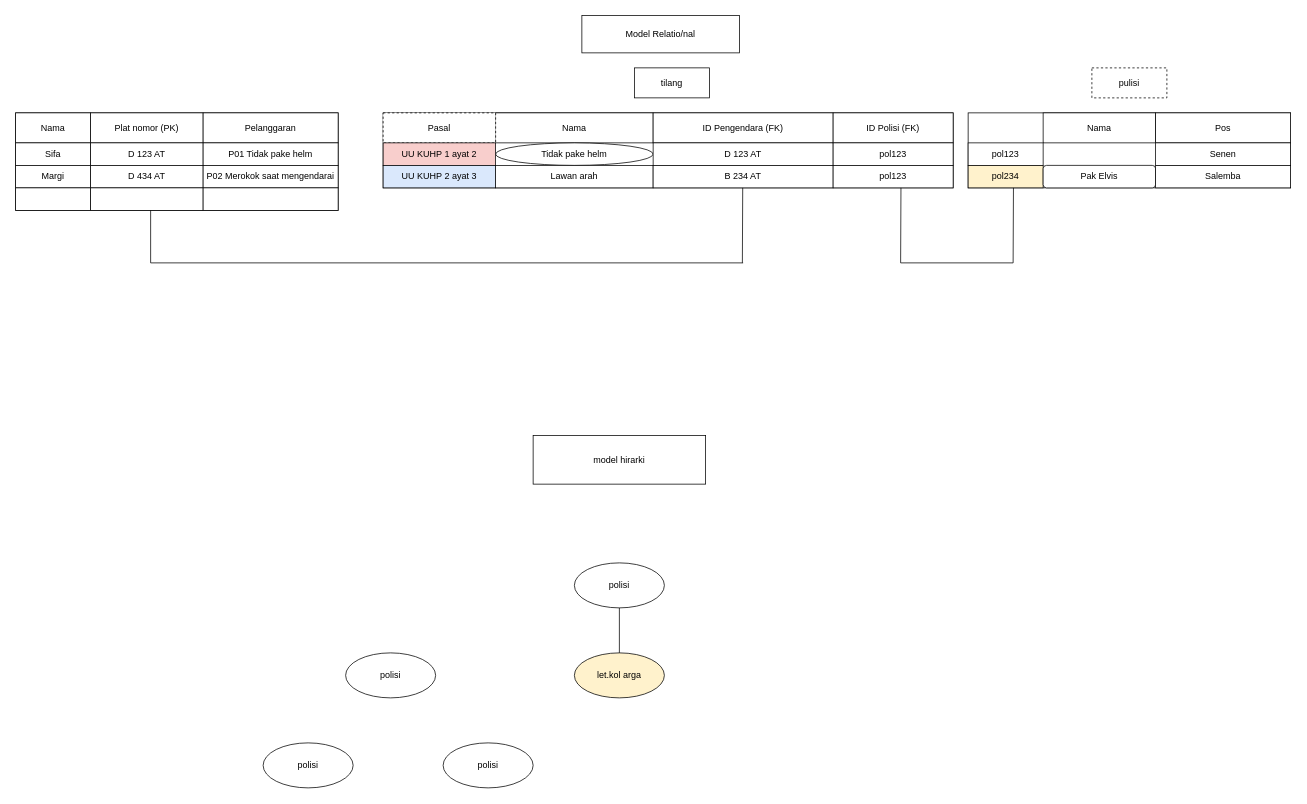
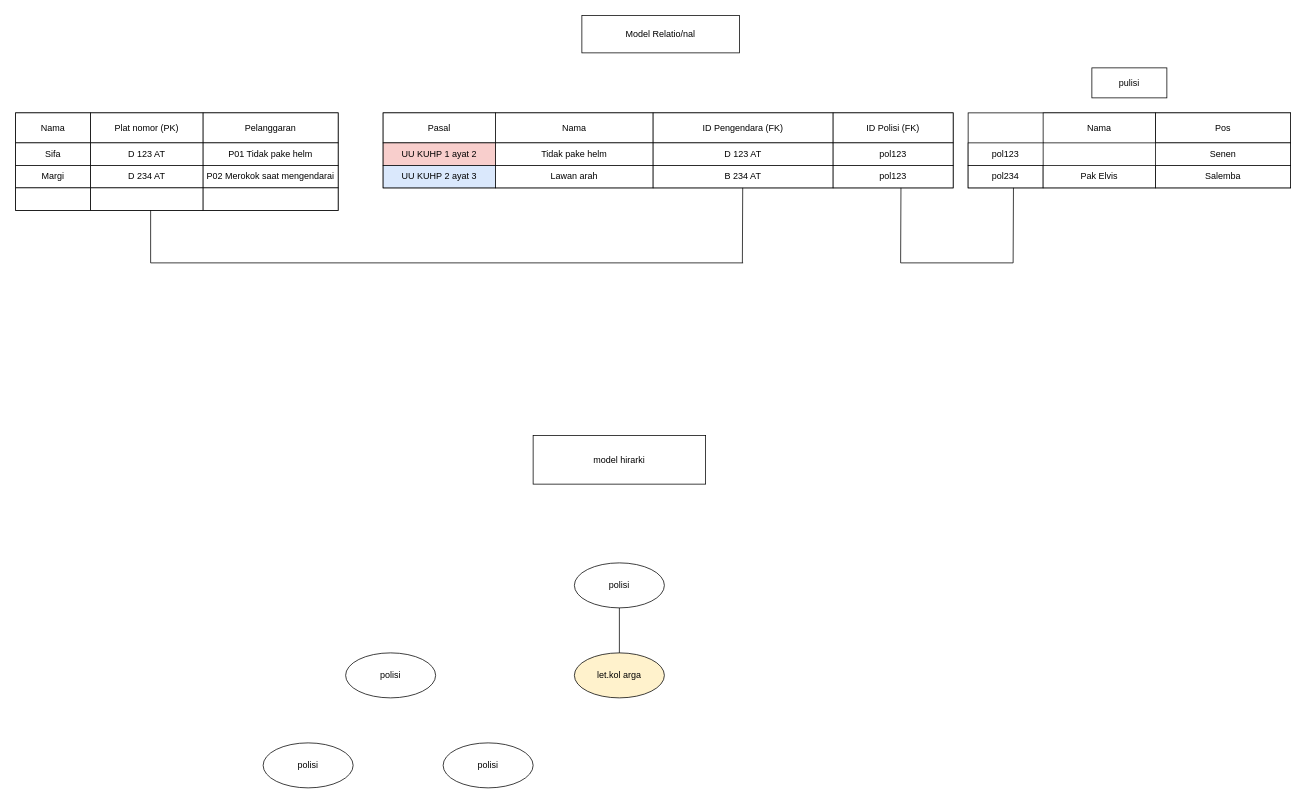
(672, 83) -> none
(1129, 83) -> (1129, 83)
(439, 128) -> (439, 128)
(574, 154) -> (574, 154)
(147, 177) -> (147, 177)
(1005, 177) -> (1005, 177)
(1099, 177) -> (1099, 177)
